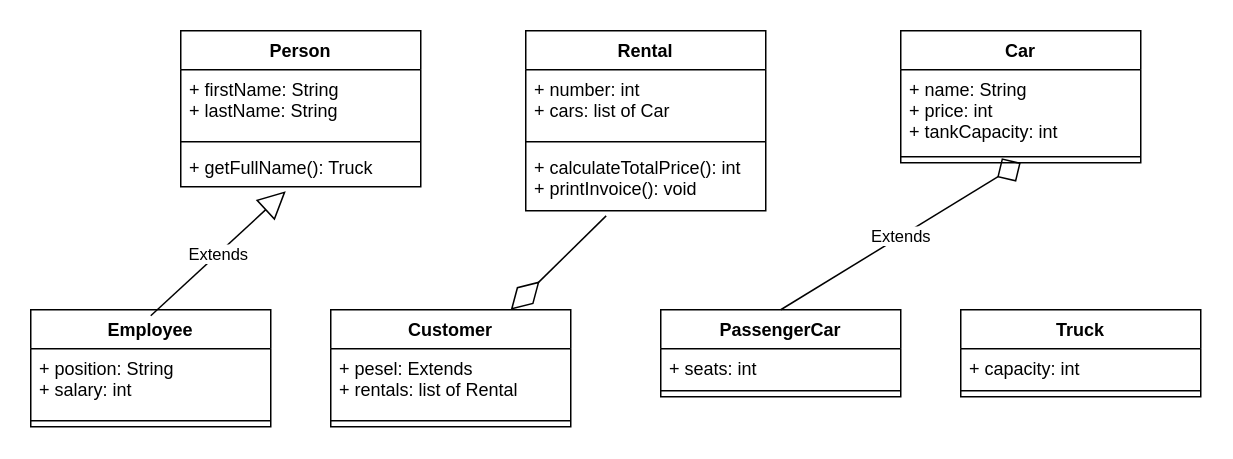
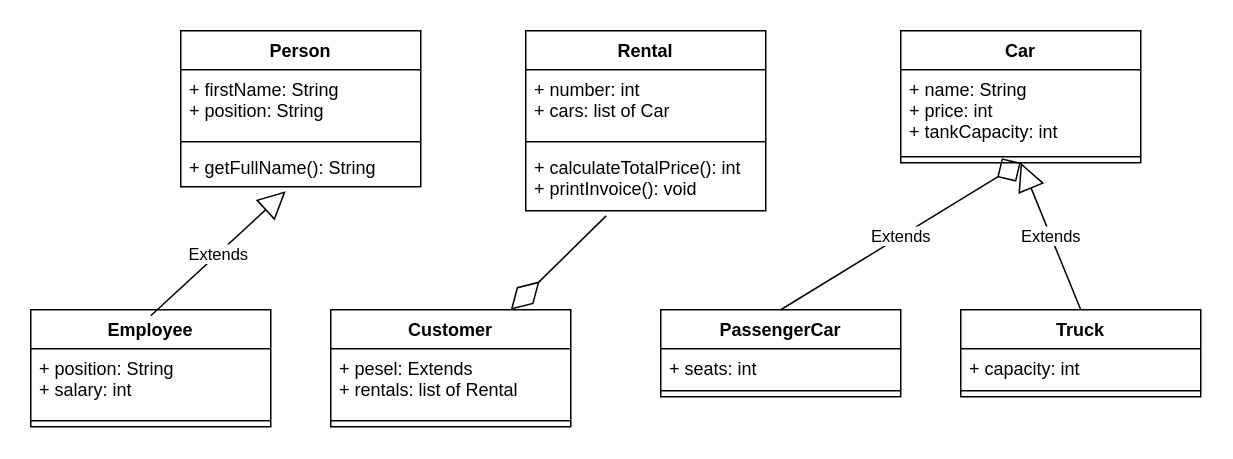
(273, 90) -> (273, 90)
(288, 168) -> (291, 168)
none -> (1056, 249)
